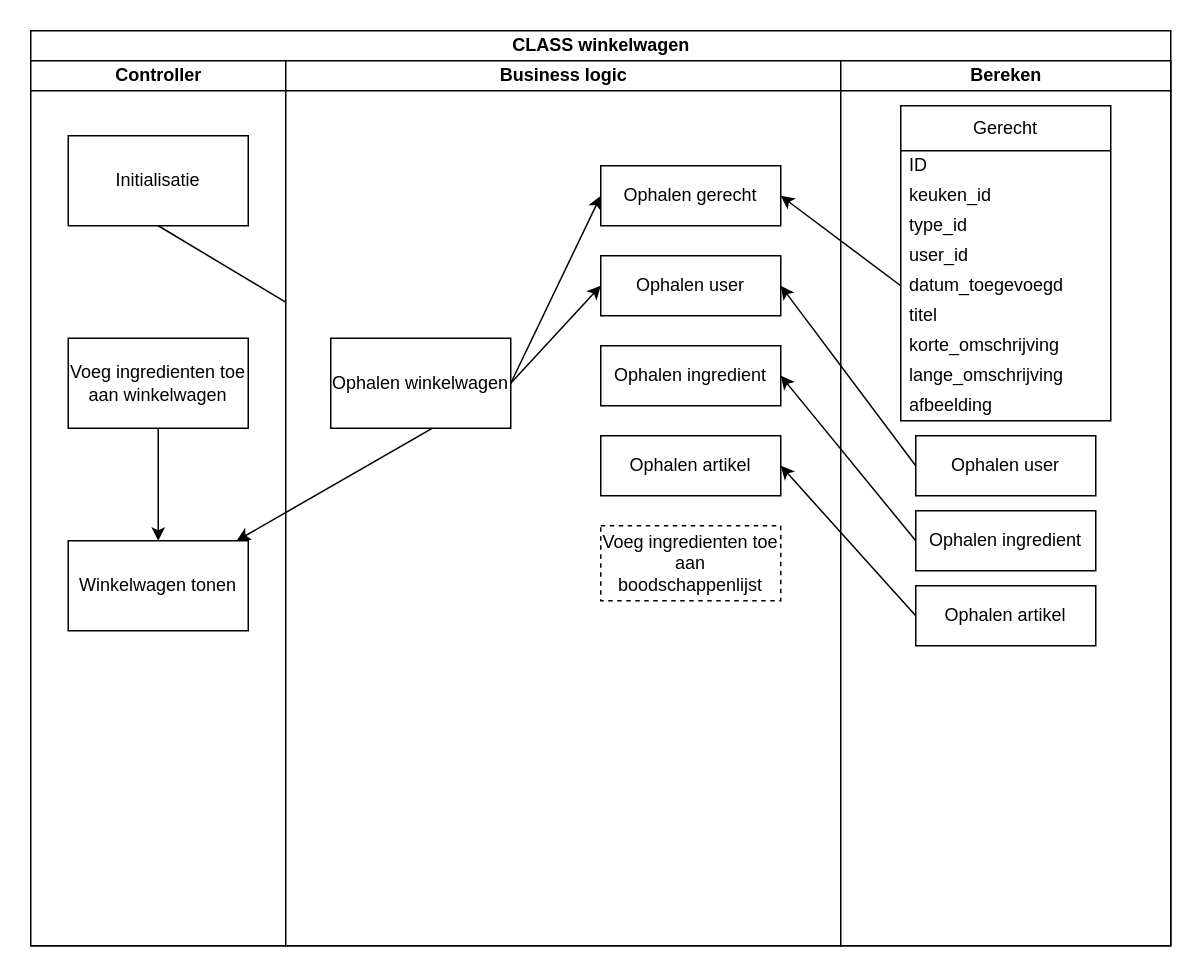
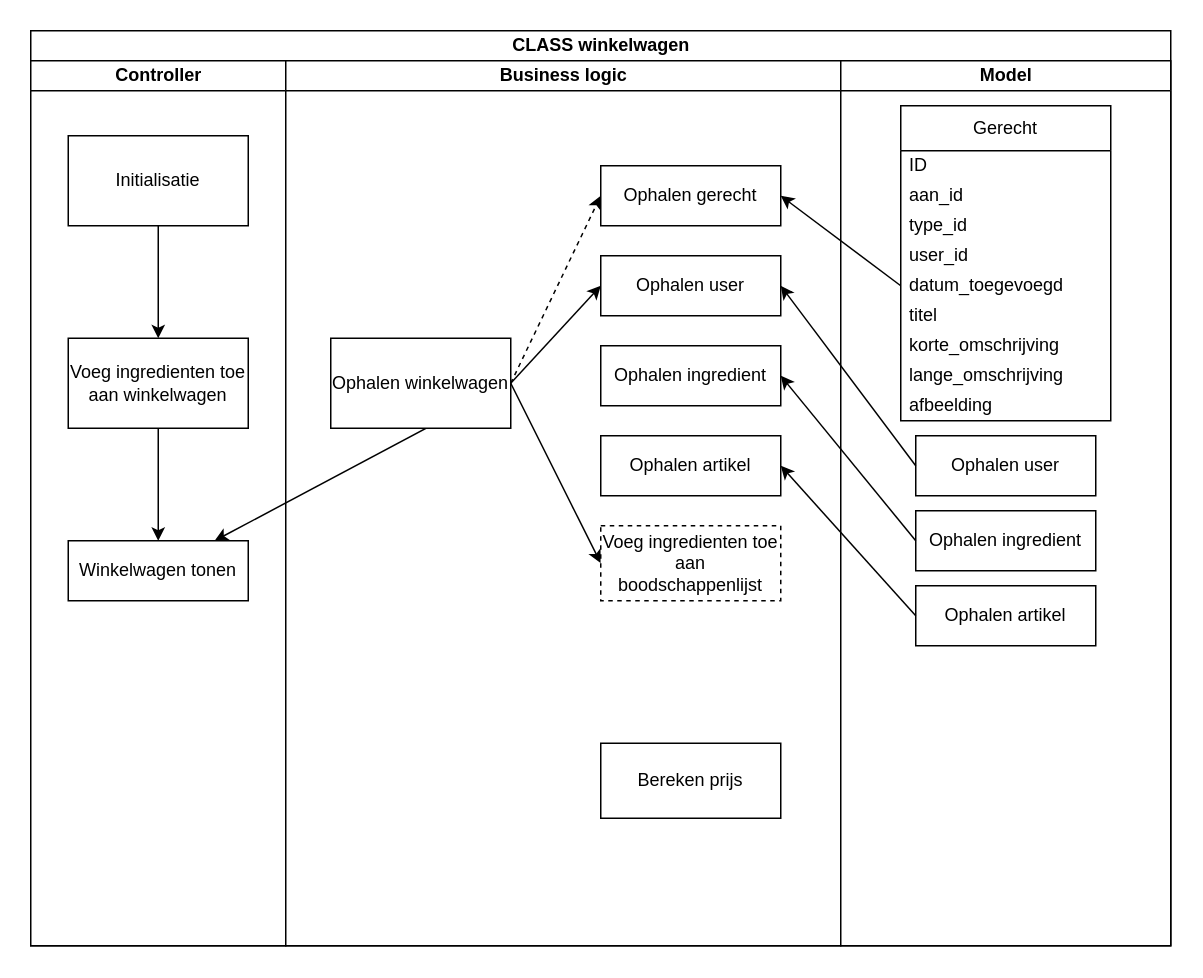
(1007, 76) -> (1007, 76)
(953, 196) -> (938, 196)
(222, 264) -> (158, 277)
(555, 290) -> (555, 290)
none -> (554, 469)
(158, 586) -> (158, 571)
none -> (691, 781)
